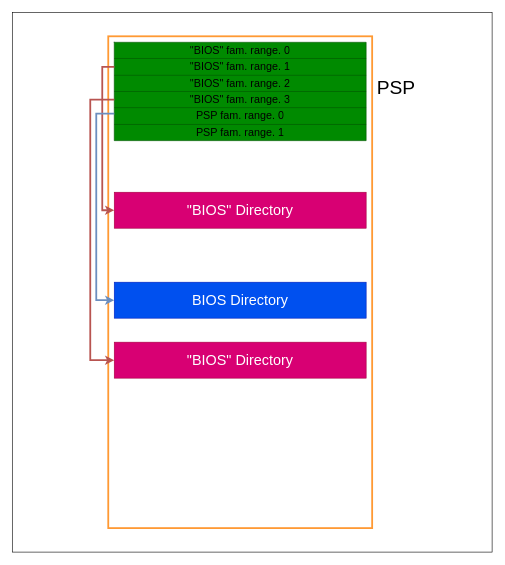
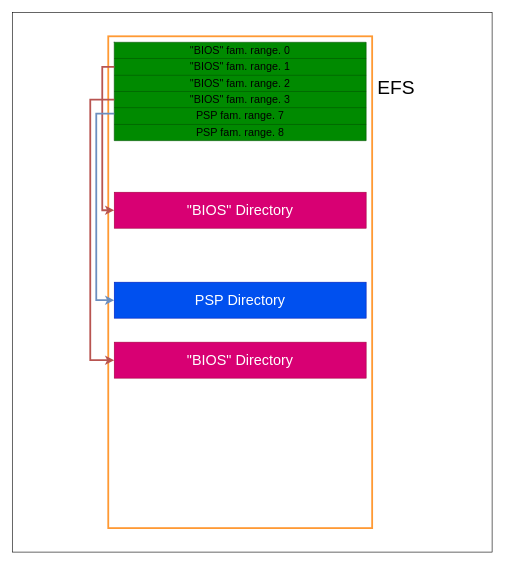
(396, 87) -> (396, 87)
(240, 116) -> (240, 116)
(240, 133) -> (240, 133)
(240, 300) -> (240, 300)
